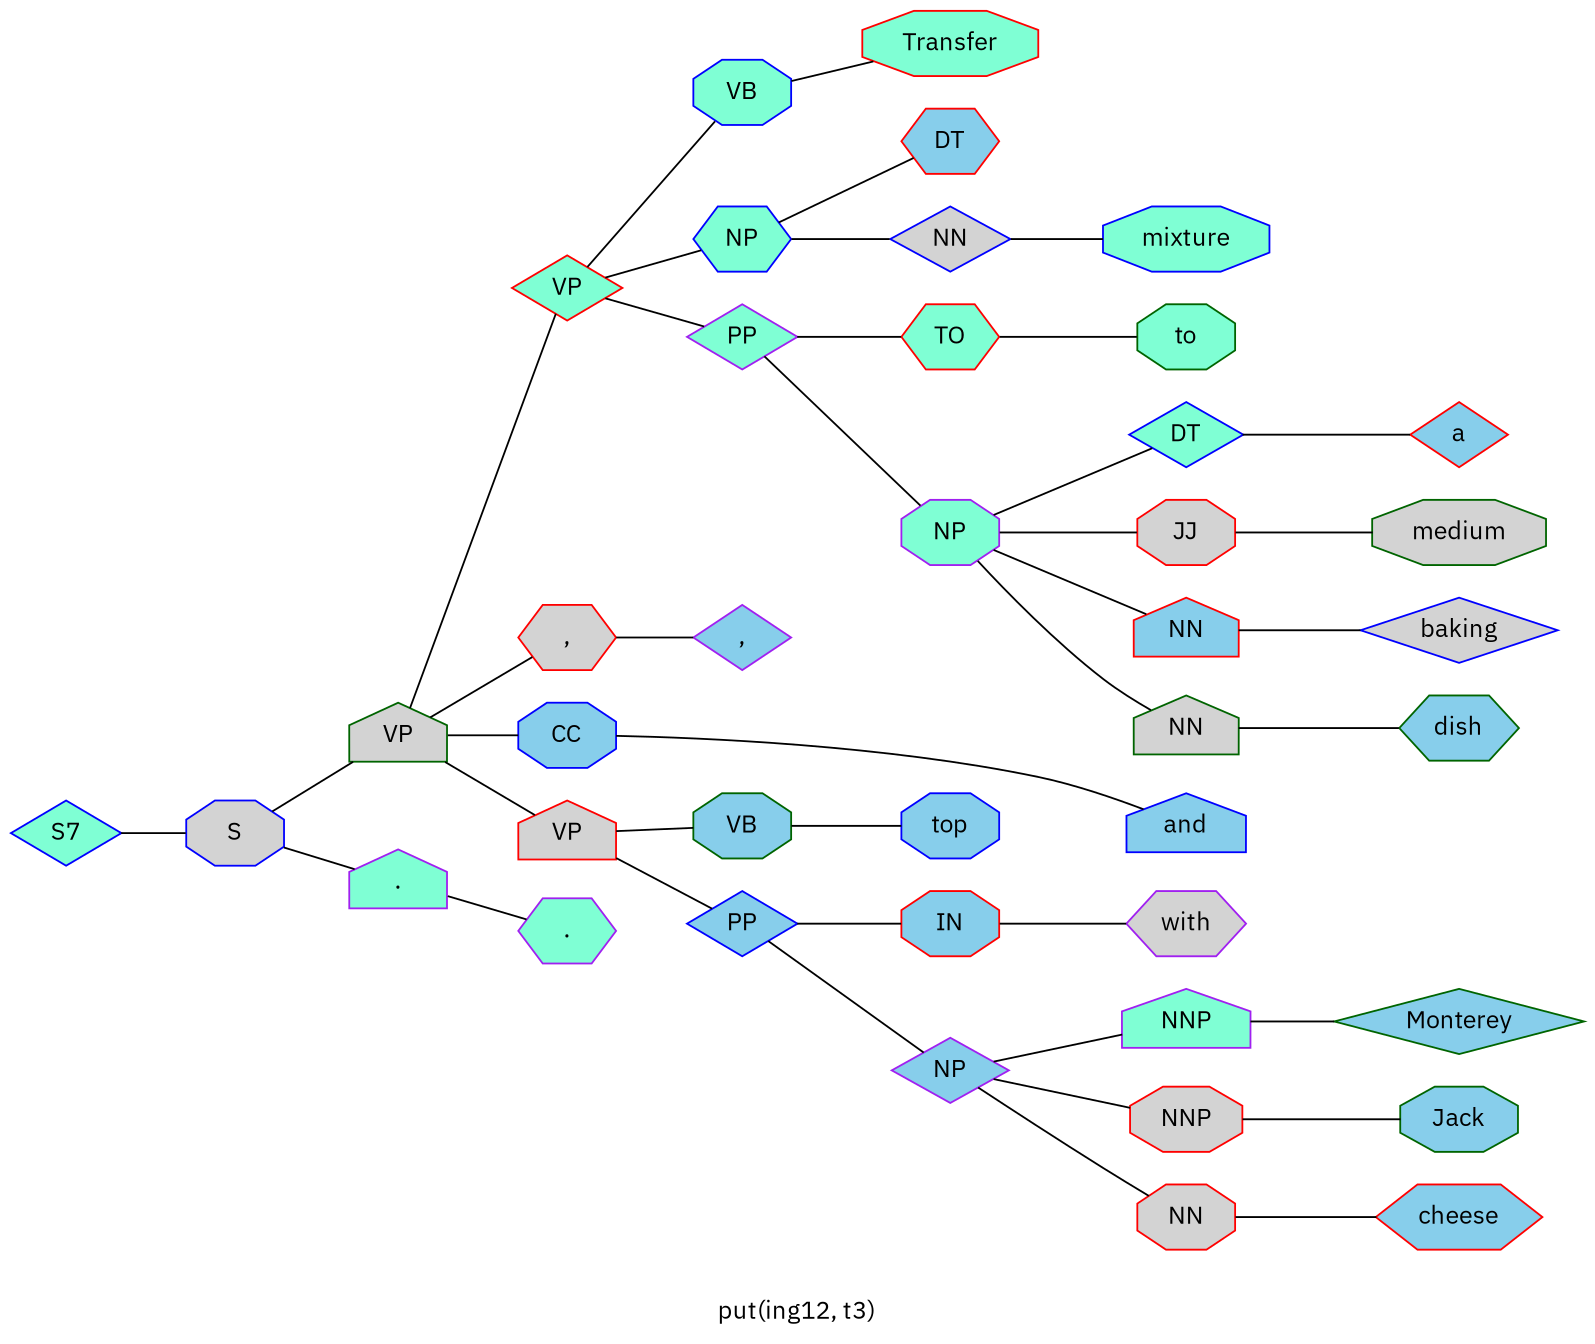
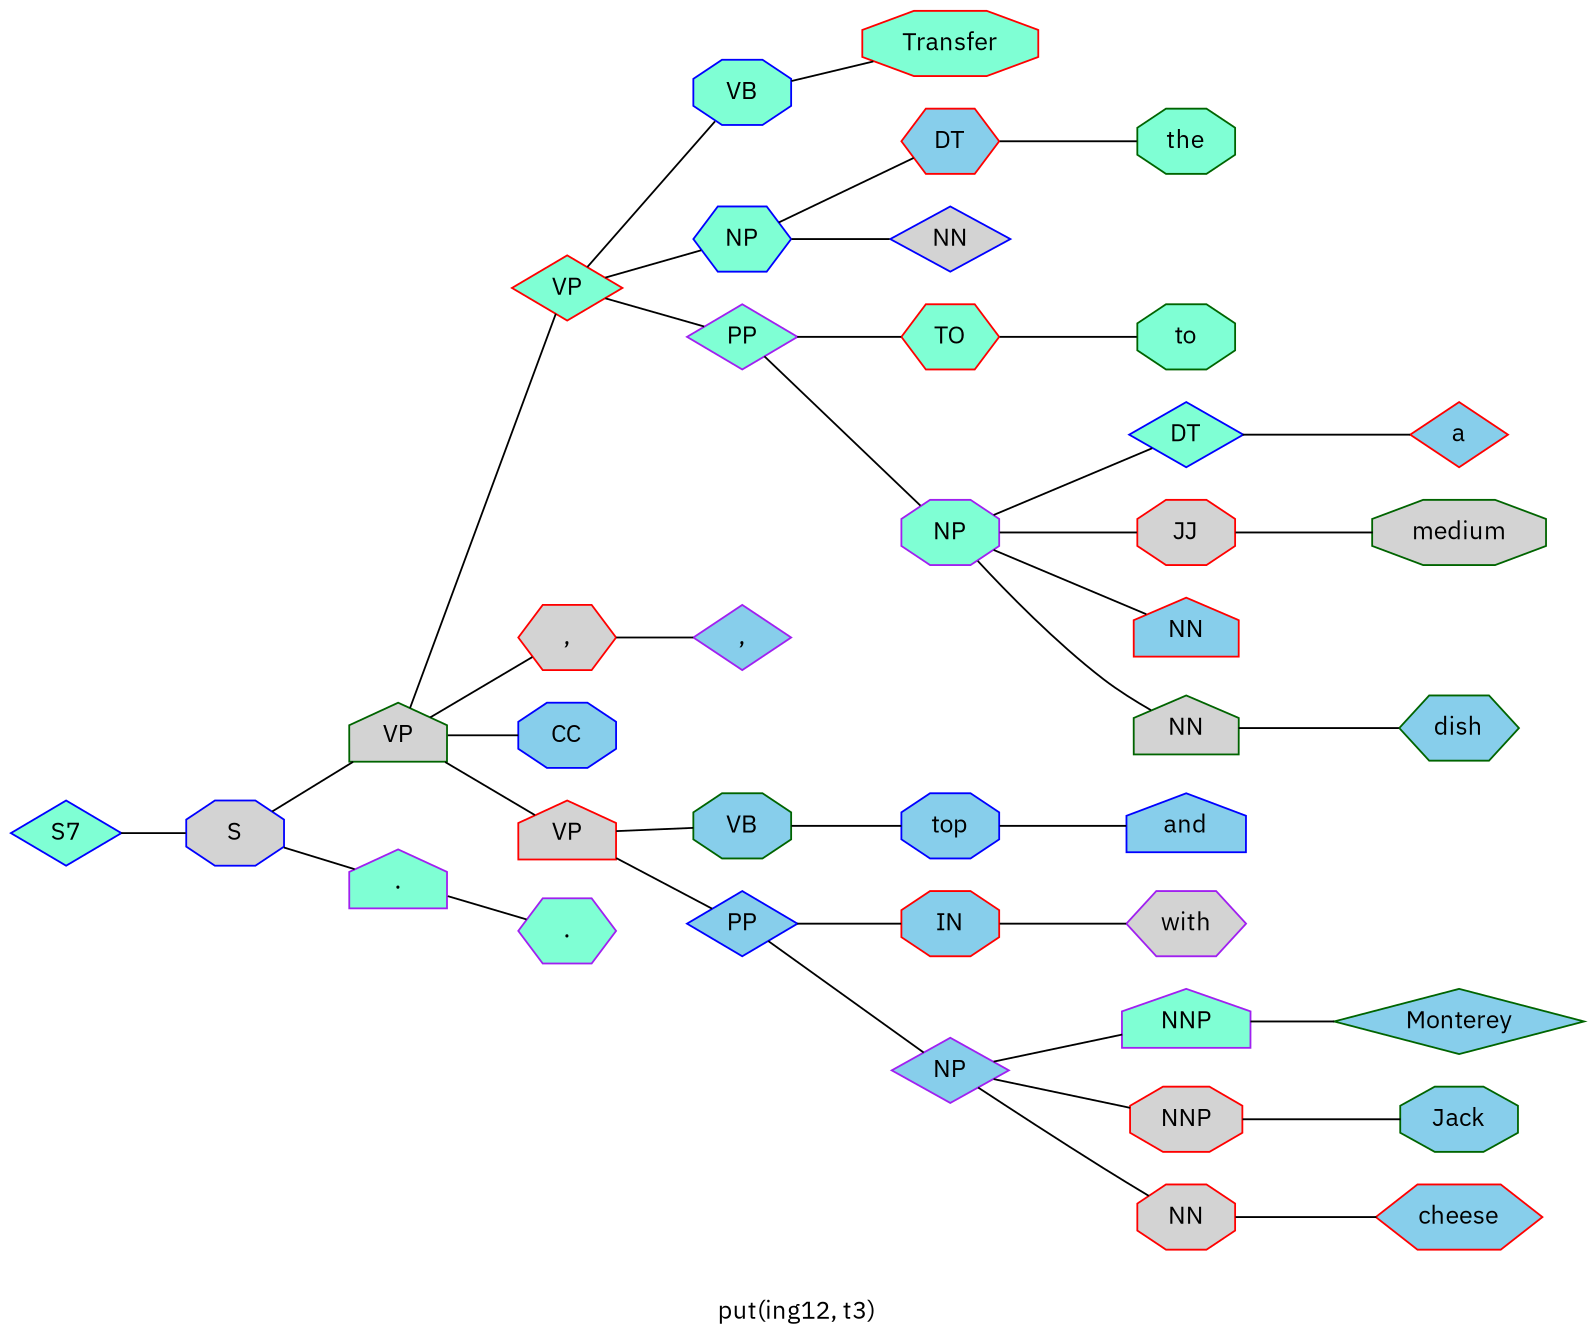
none -> (1186, 141)
(1186, 239) -> none
(1459, 630) -> none
(883, 753) -> (1063, 826)
